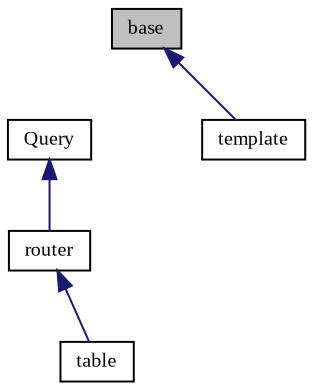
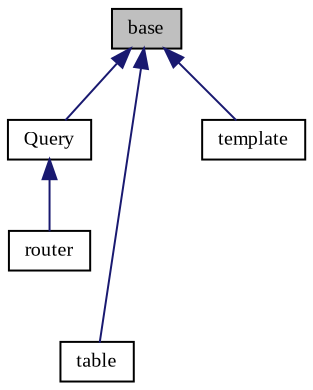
none -> (91, 92)
(78, 316) -> (120, 206)
